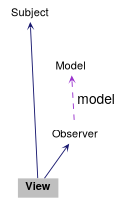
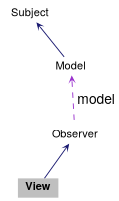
(34, 103) -> (52, 42)
